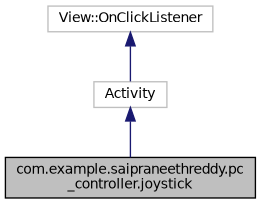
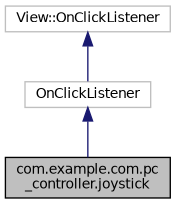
(130, 95) -> (88, 95)
(130, 178) -> (88, 178)
